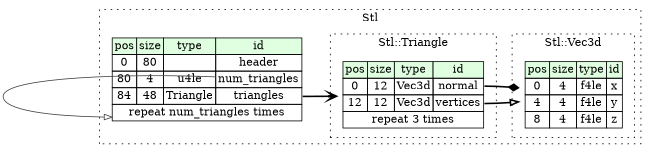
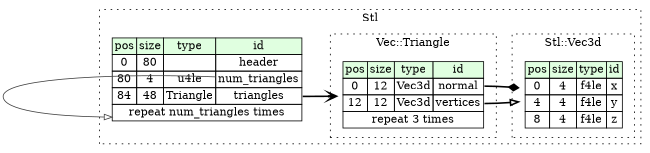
(413, 43) -> (413, 43)
